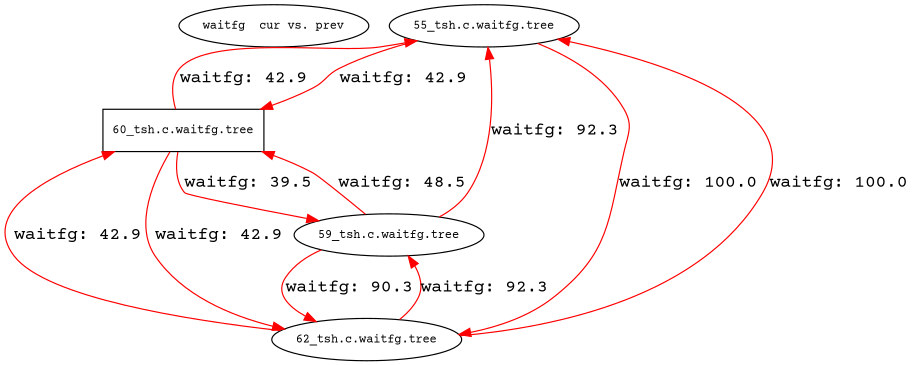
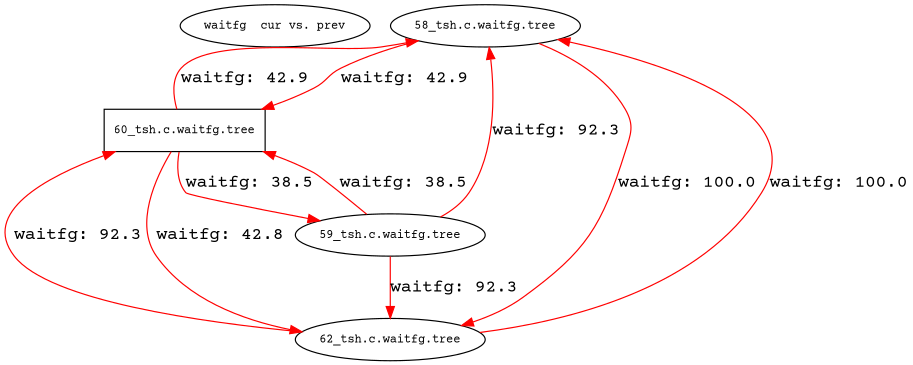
(484, 26) -> (485, 26)
(249, 183) -> (250, 183)
(403, 183) -> (404, 183)
(78, 235) -> (78, 235)
(219, 235) -> (220, 235)
(350, 287) -> (454, 287)
(419, 296) -> none
